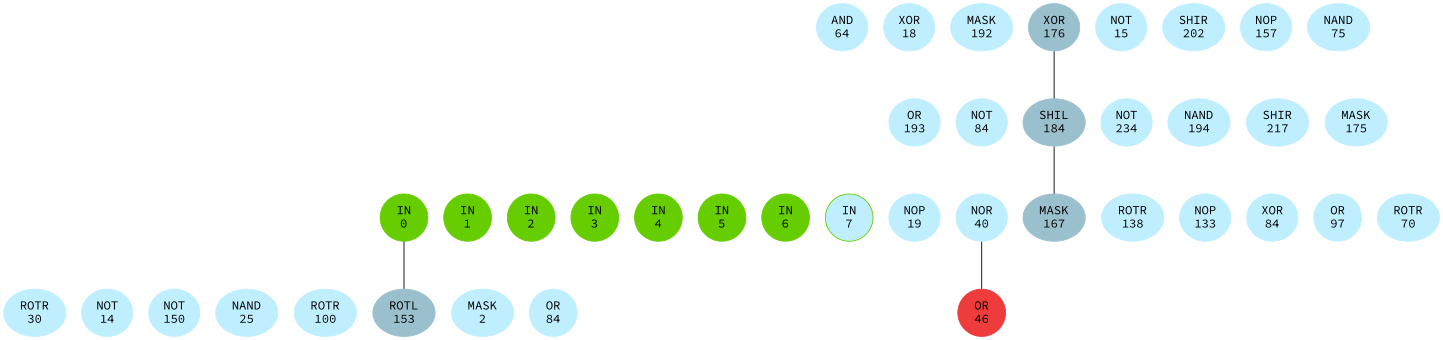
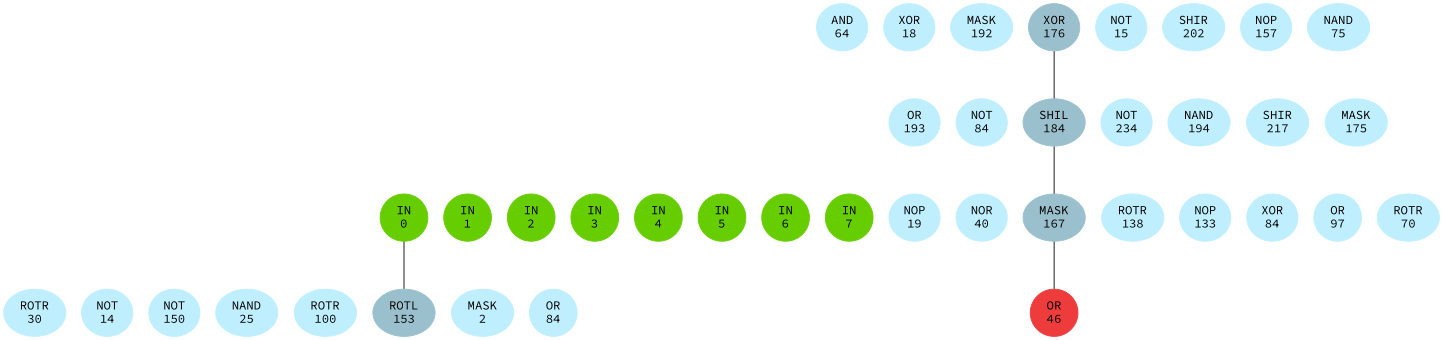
(849, 218) -> (849, 218)
(982, 265) -> (1054, 265)
